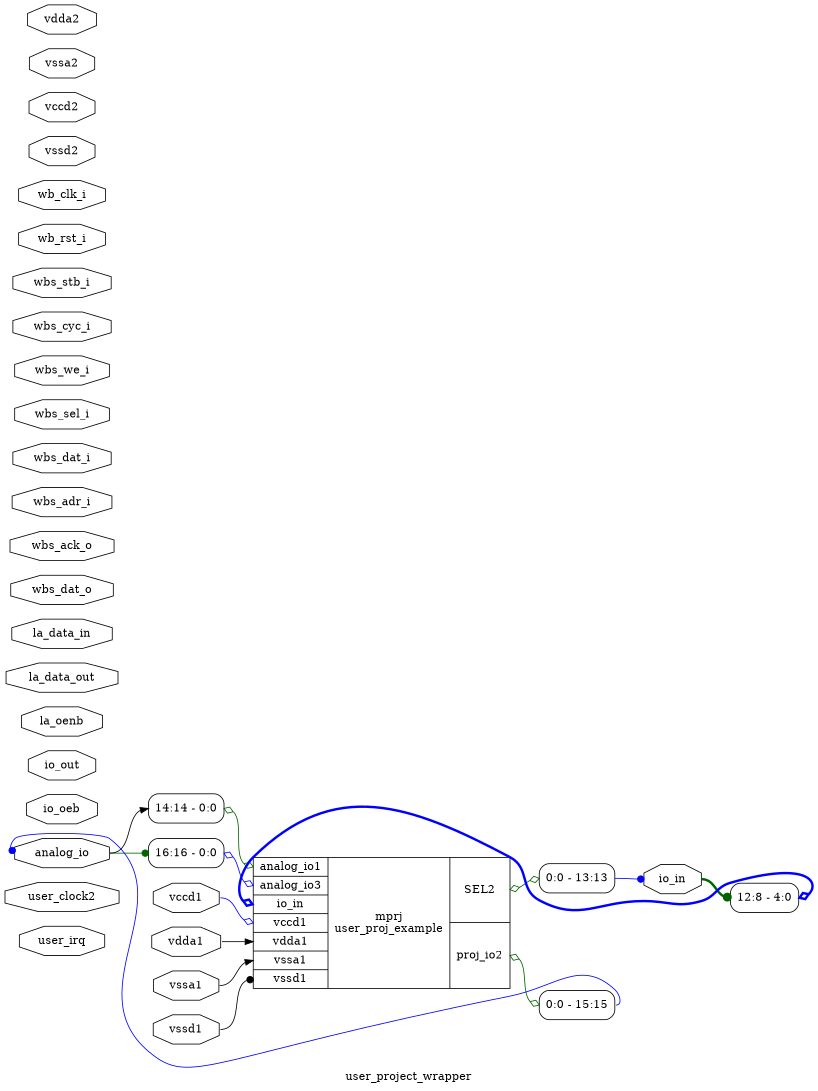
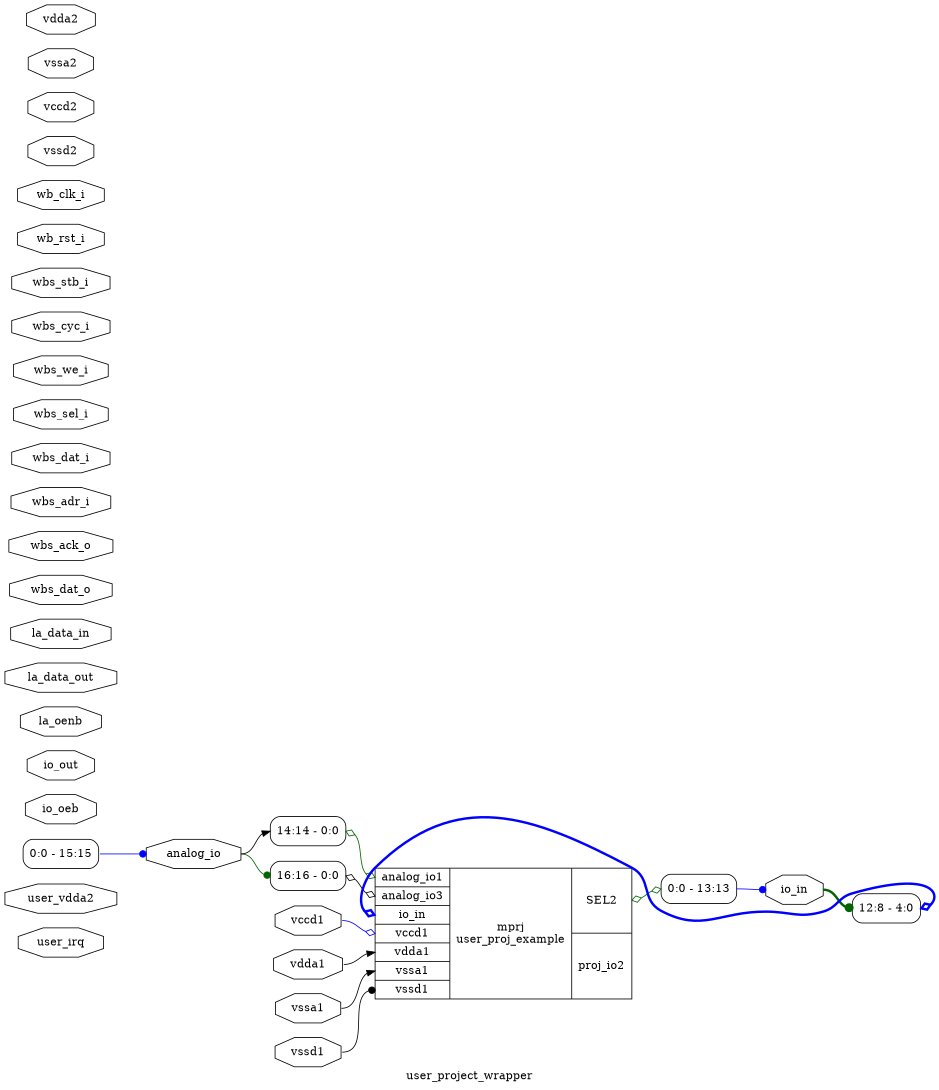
(239, 869) -> (359, 884)
(62, 897) -> (61, 899)
(525, 980) -> none
